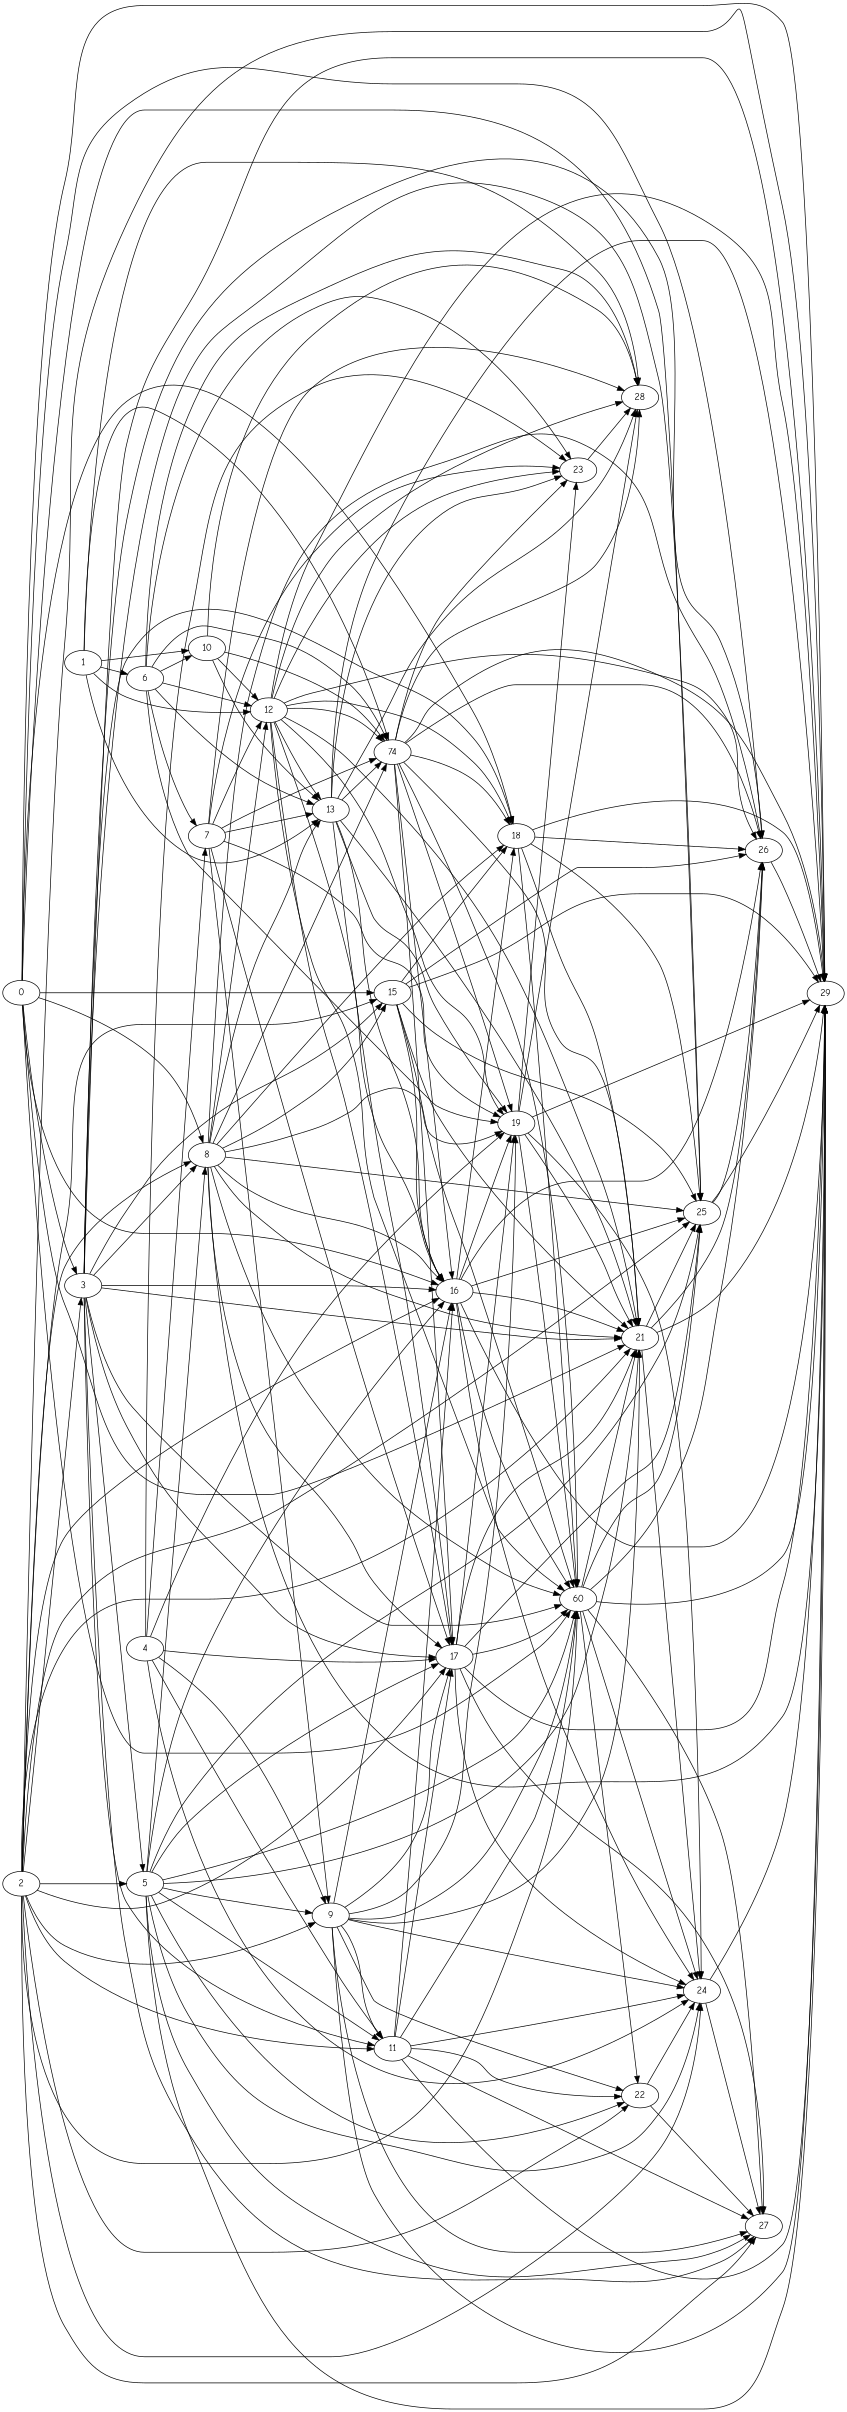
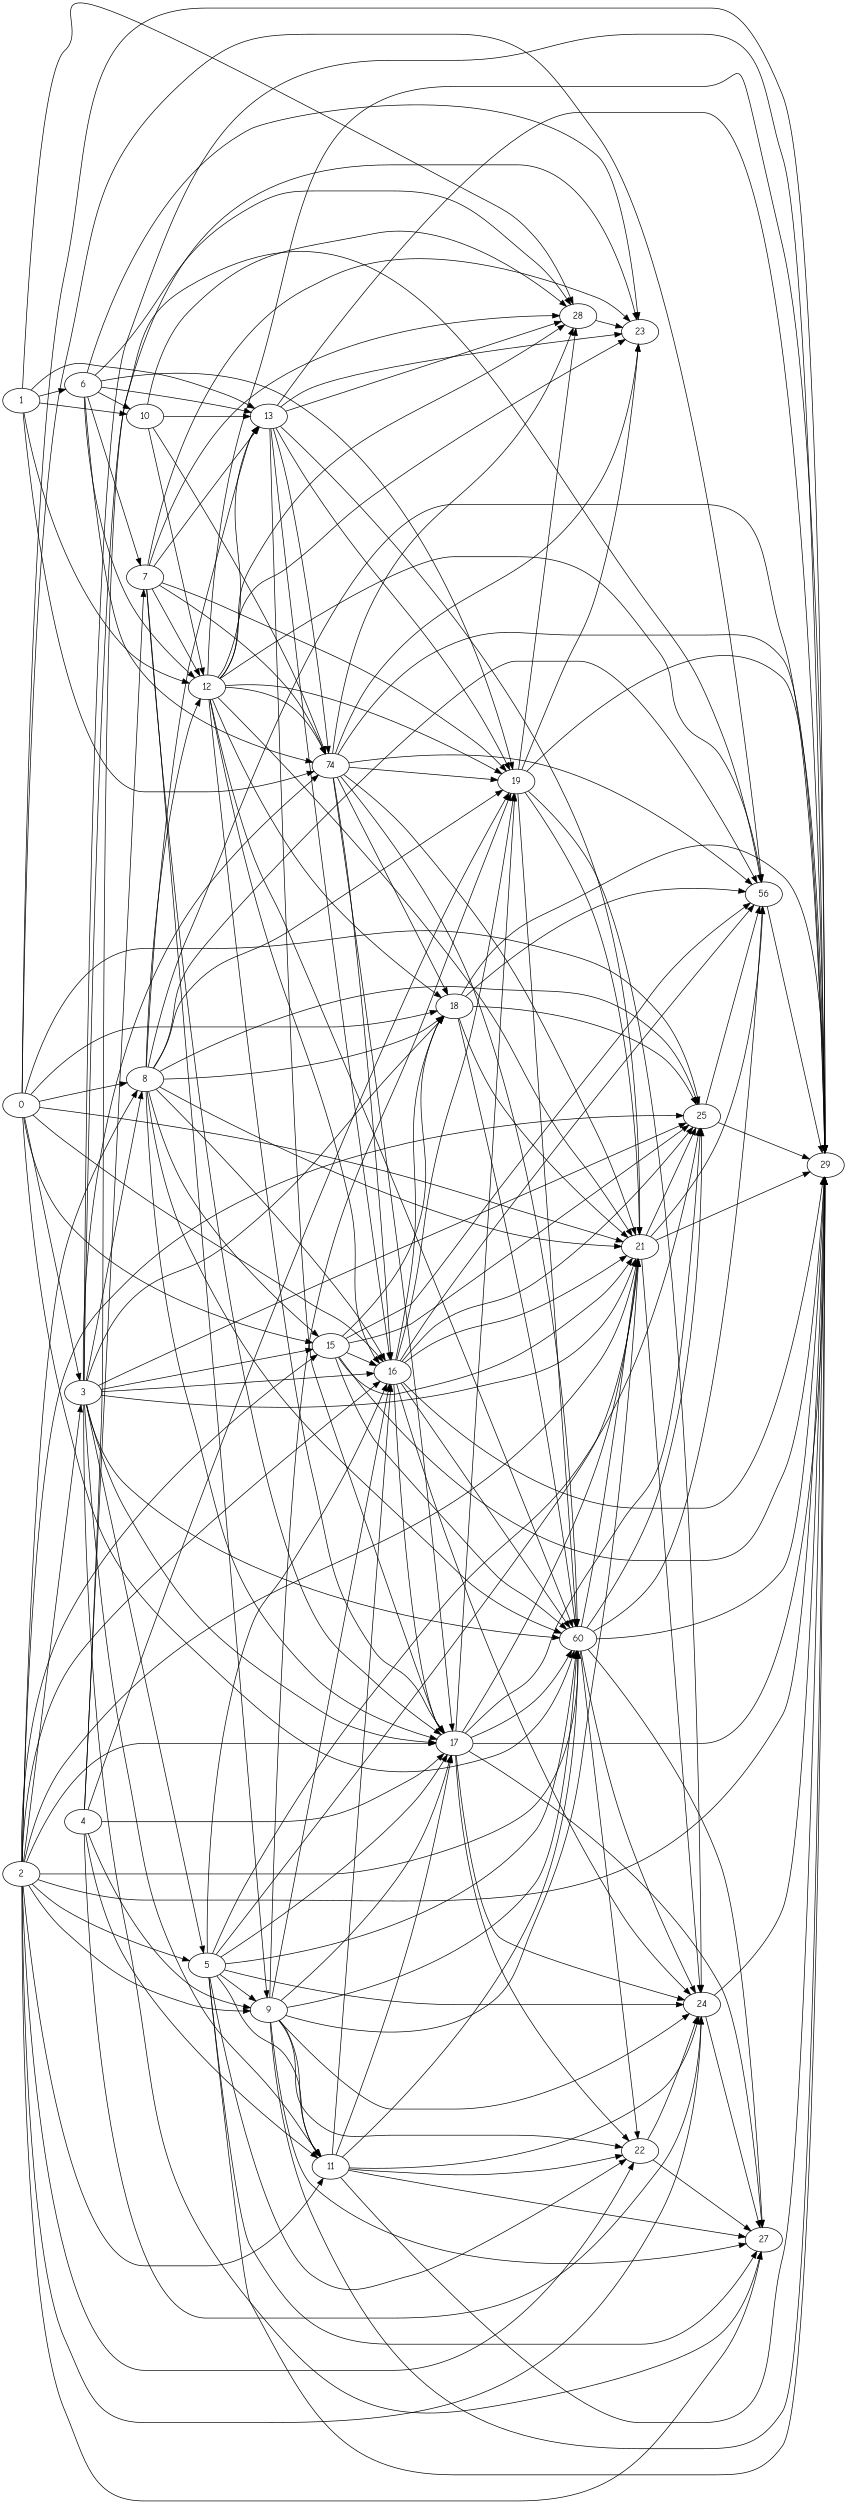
(607, 437) -> (606, 323)
(764, 850) -> (764, 894)
(298, 957) -> (126, 1050)
(176, 1523) -> none
none -> (407, 1558)
none -> (499, 1964)
